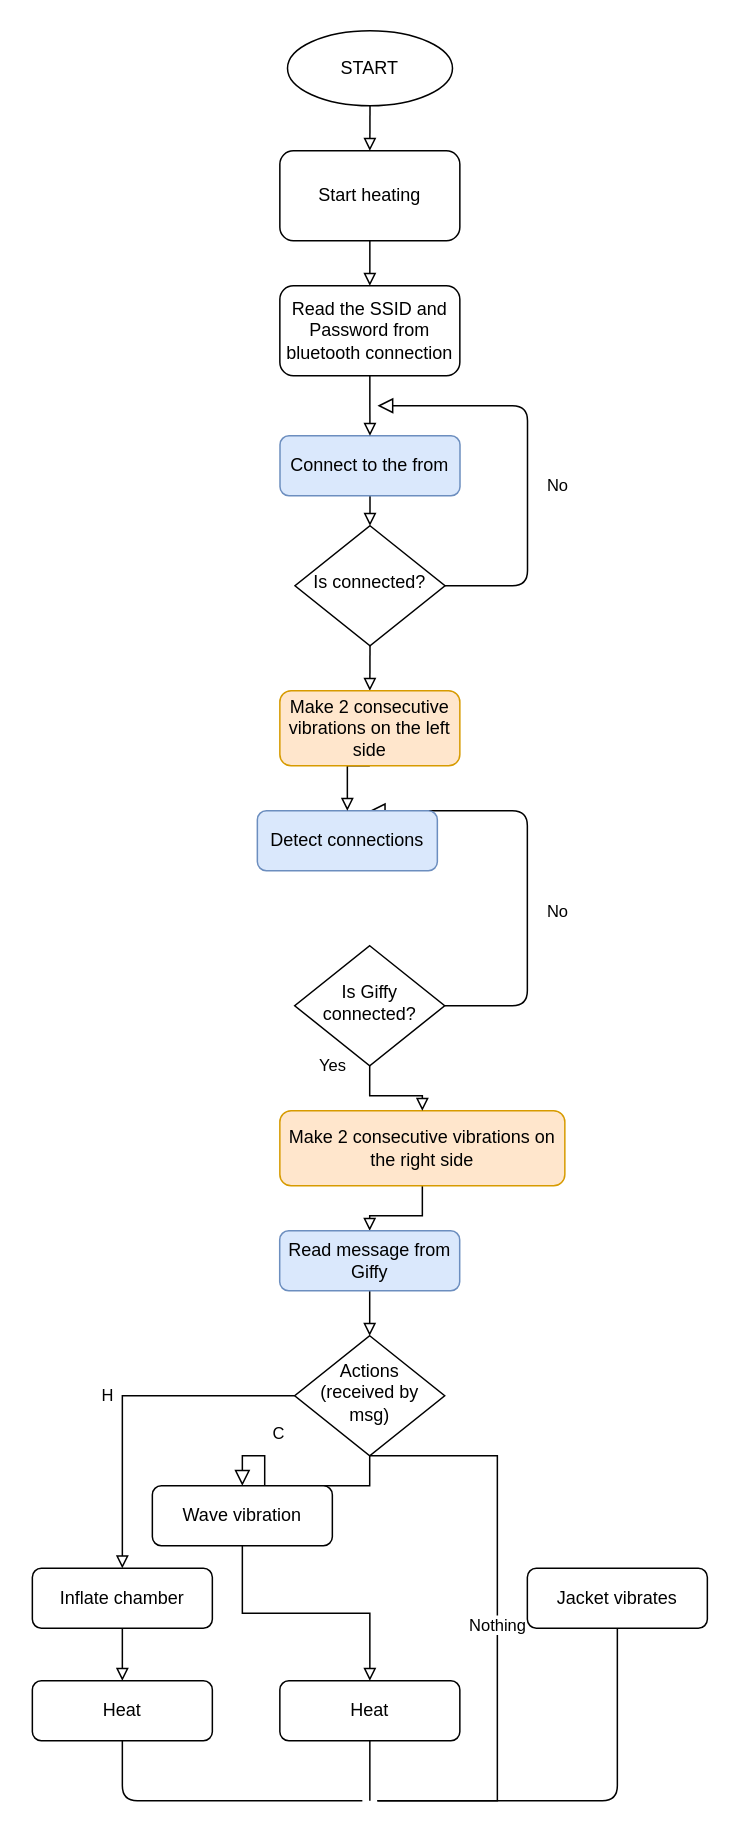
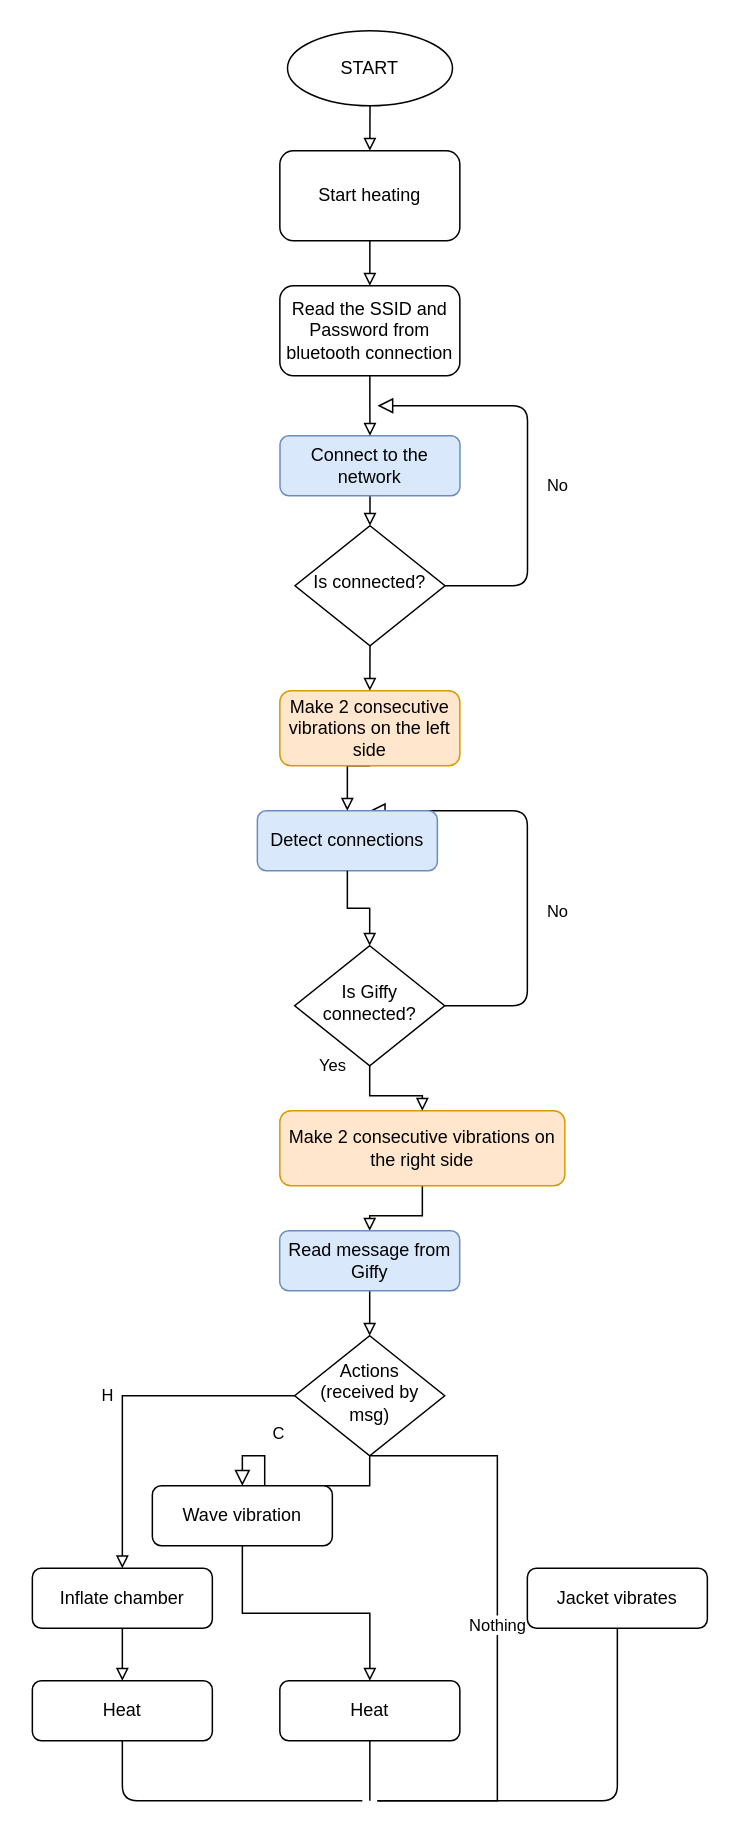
(370, 466) -> (370, 466)
none -> (352, 908)
